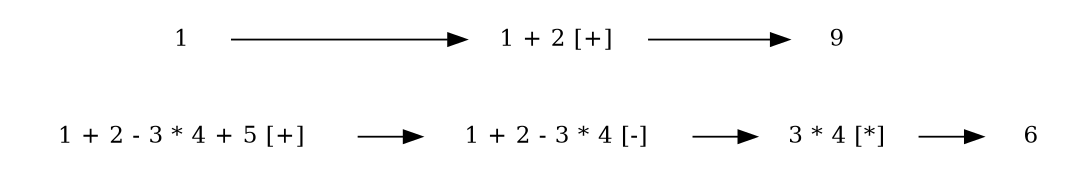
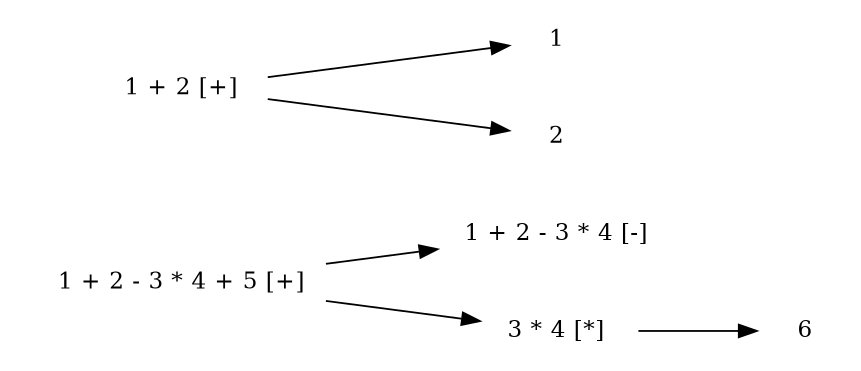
(339, 40) -> (379, 63)
(838, 40) -> (557, 137)
(715, 137) -> (394, 310)
